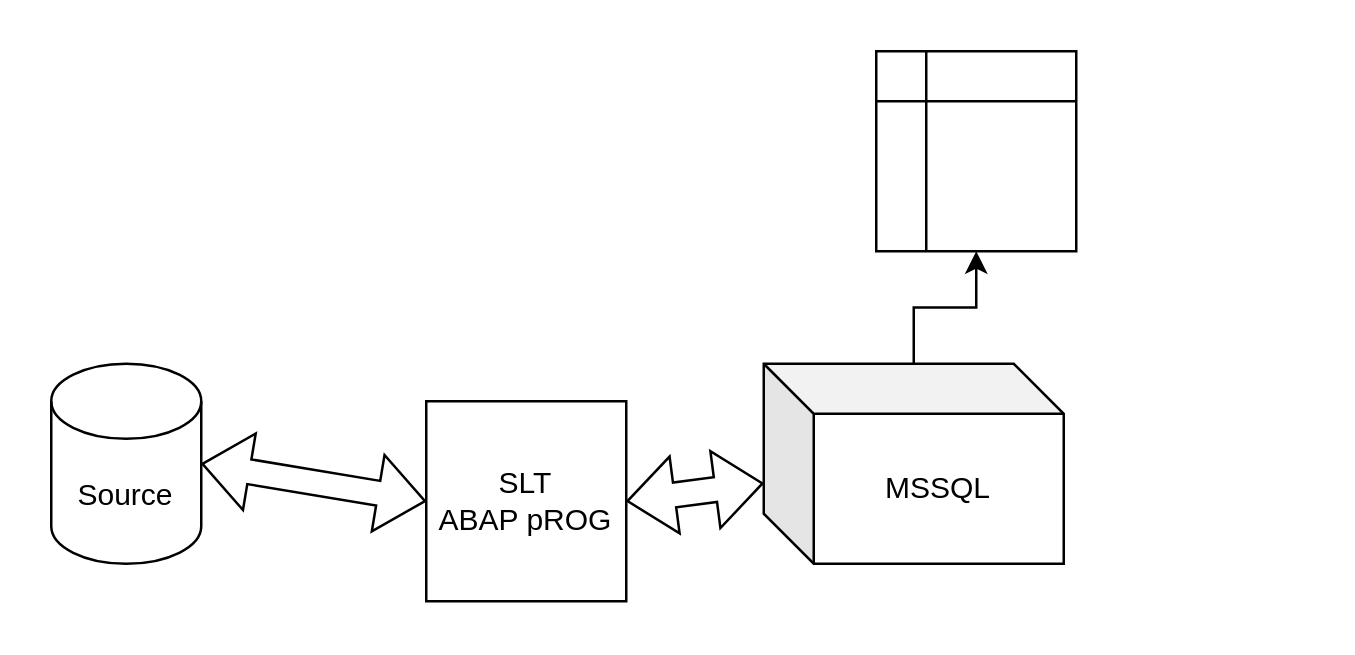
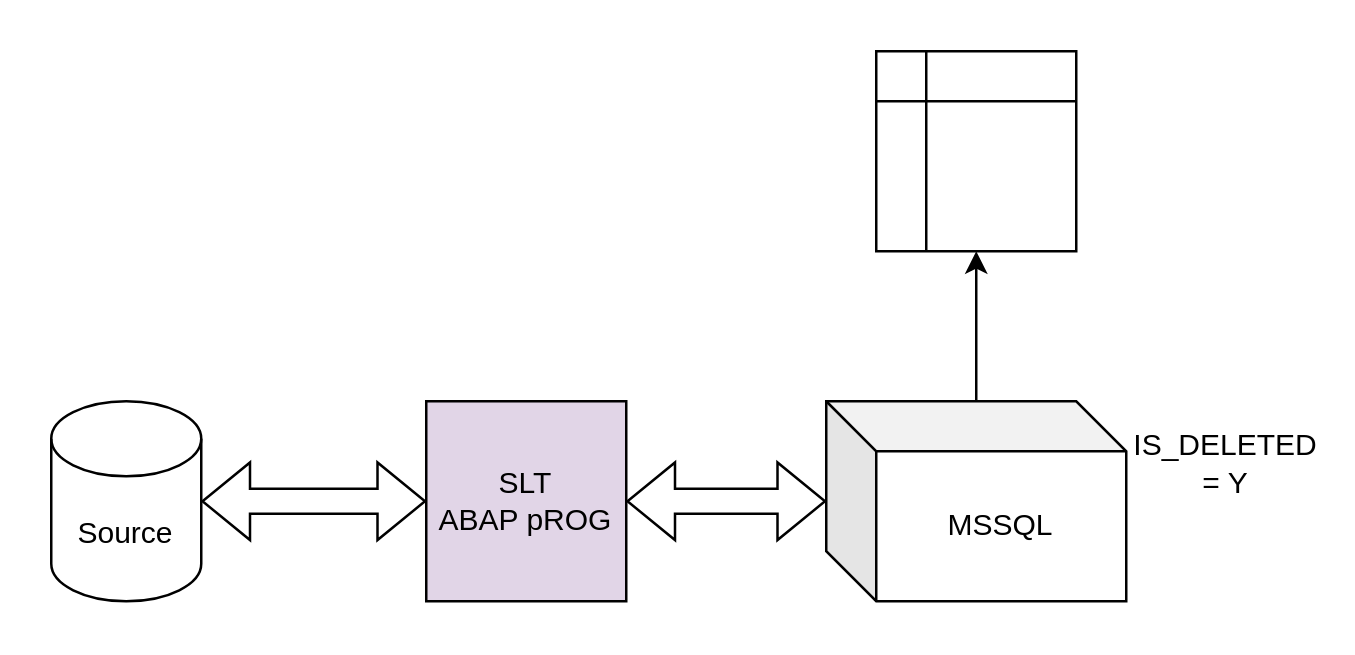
(126, 464) -> (126, 501)
(914, 464) -> (976, 501)
none -> (1226, 464)
(526, 501) -> (526, 501)
